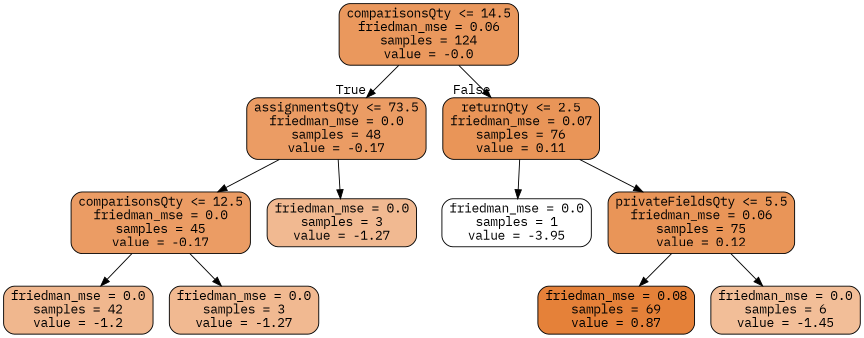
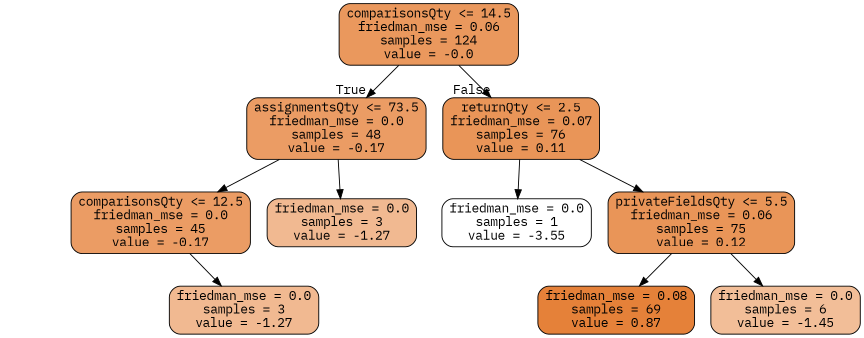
(517, 223) -> (517, 223)
(78, 310) -> none
